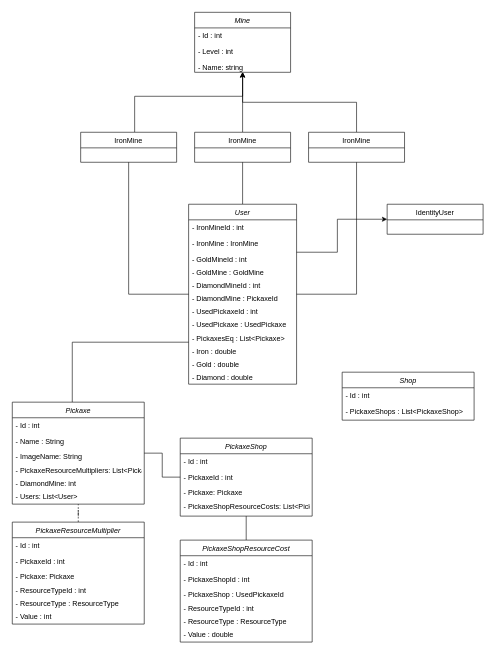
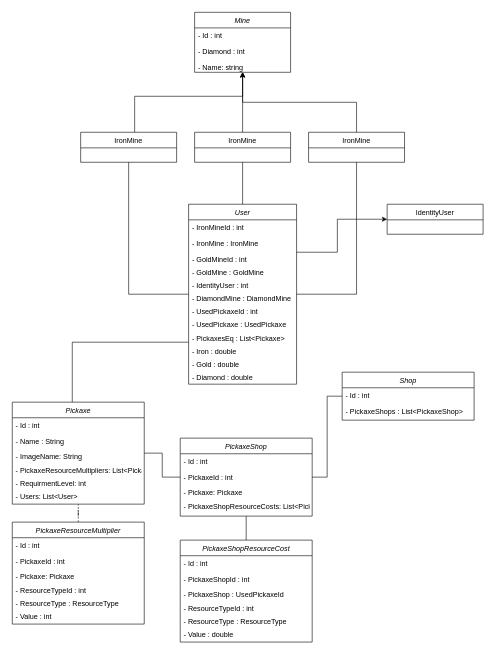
(220, 52) -> (224, 52)
(229, 286) -> (228, 286)
(238, 299) -> (241, 299)
none -> (327, 437)
(46, 484) -> (54, 484)
